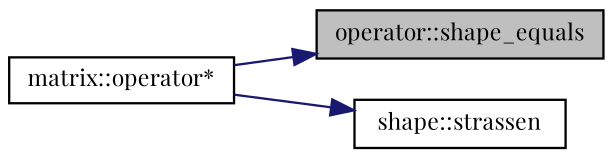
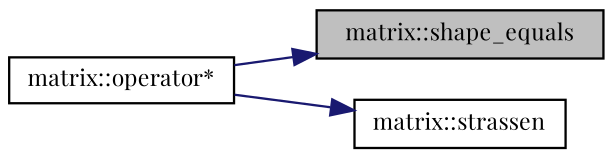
(460, 34) -> (460, 34)
(460, 124) -> (460, 124)
